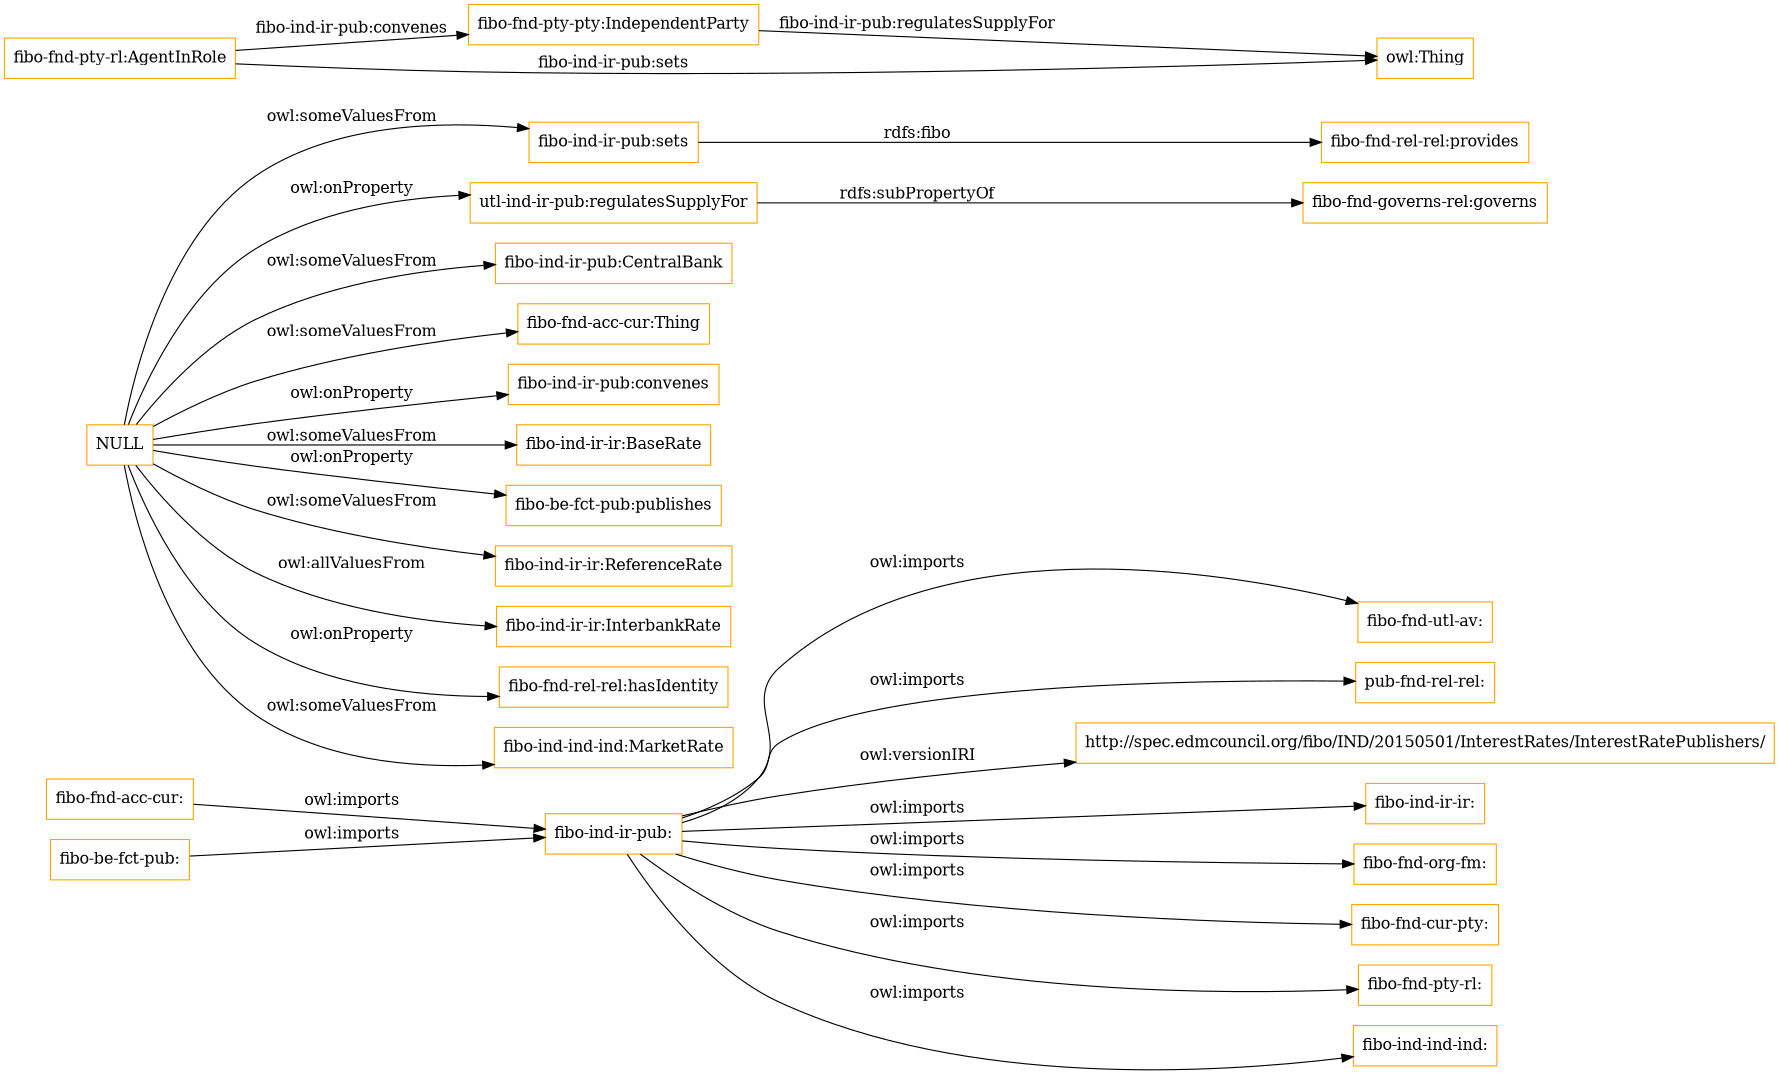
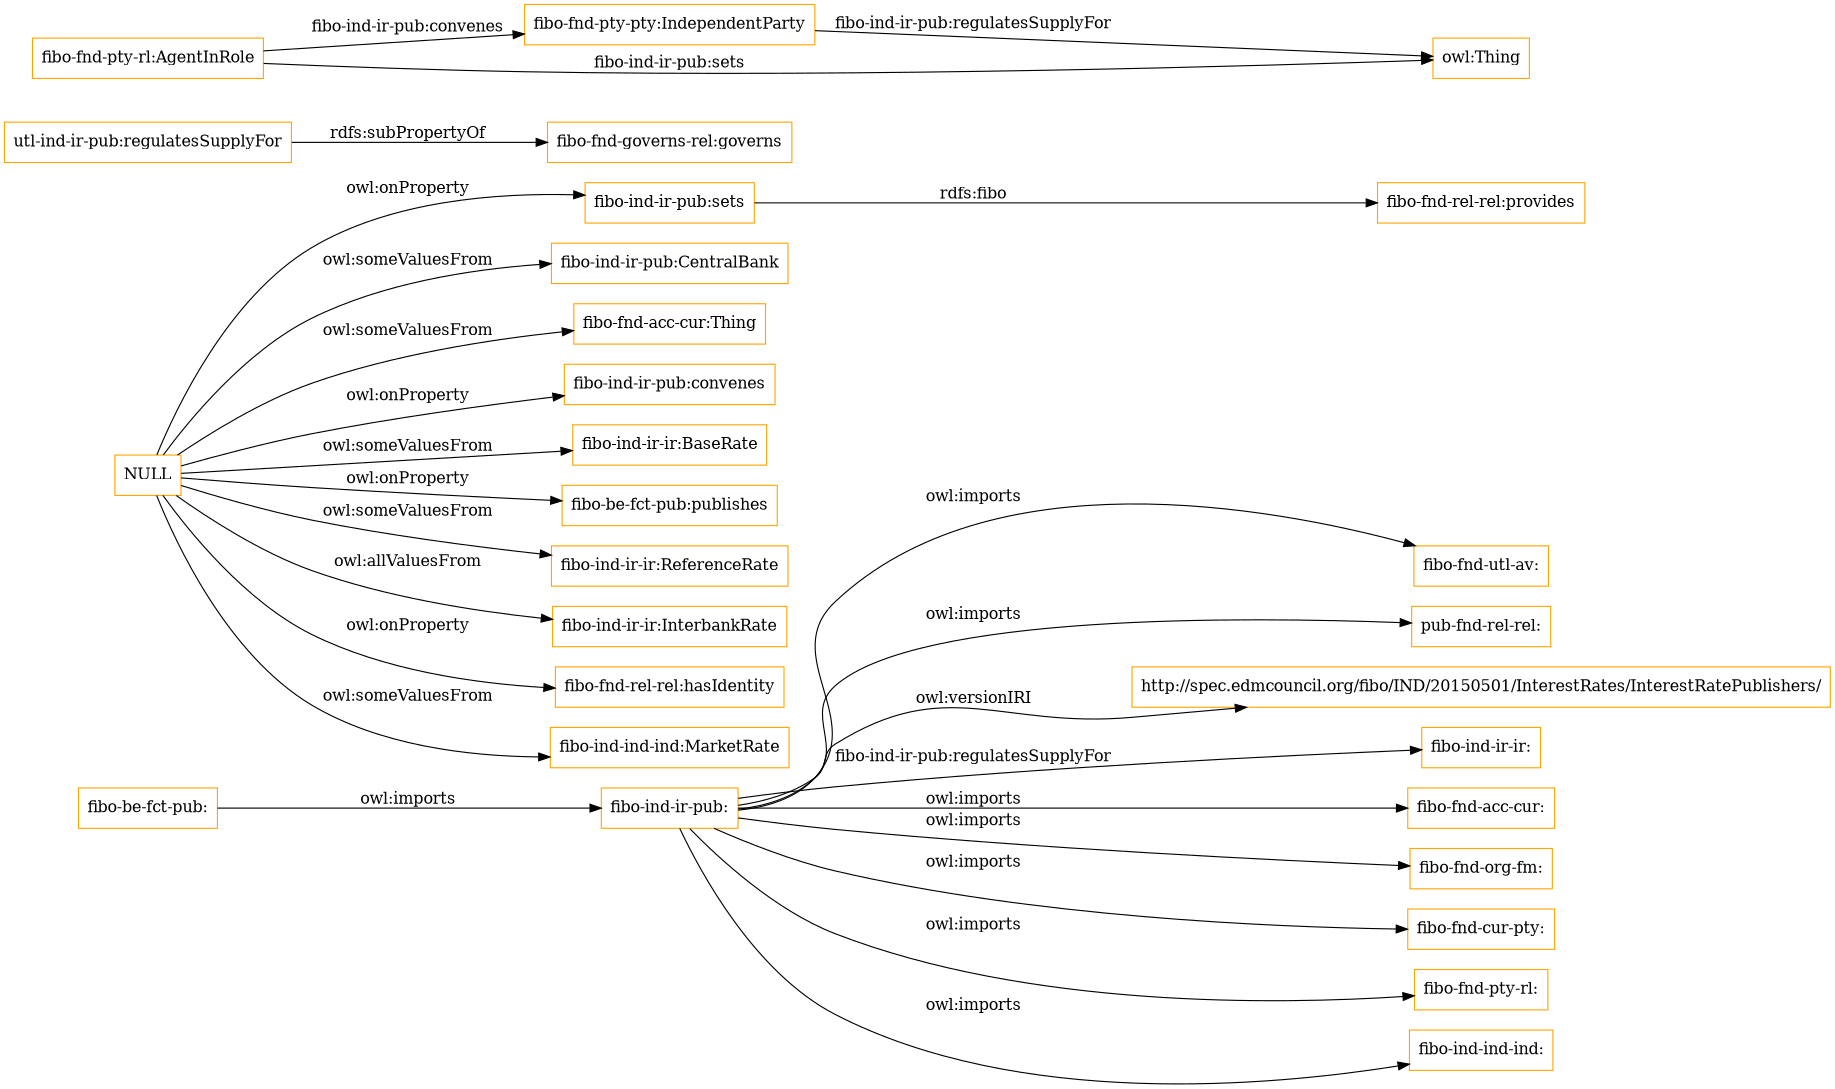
(352, 117) -> (408, 189)
(252, 251) -> none
(917, 809) -> (973, 757)
(364, 816) -> (1067, 808)
